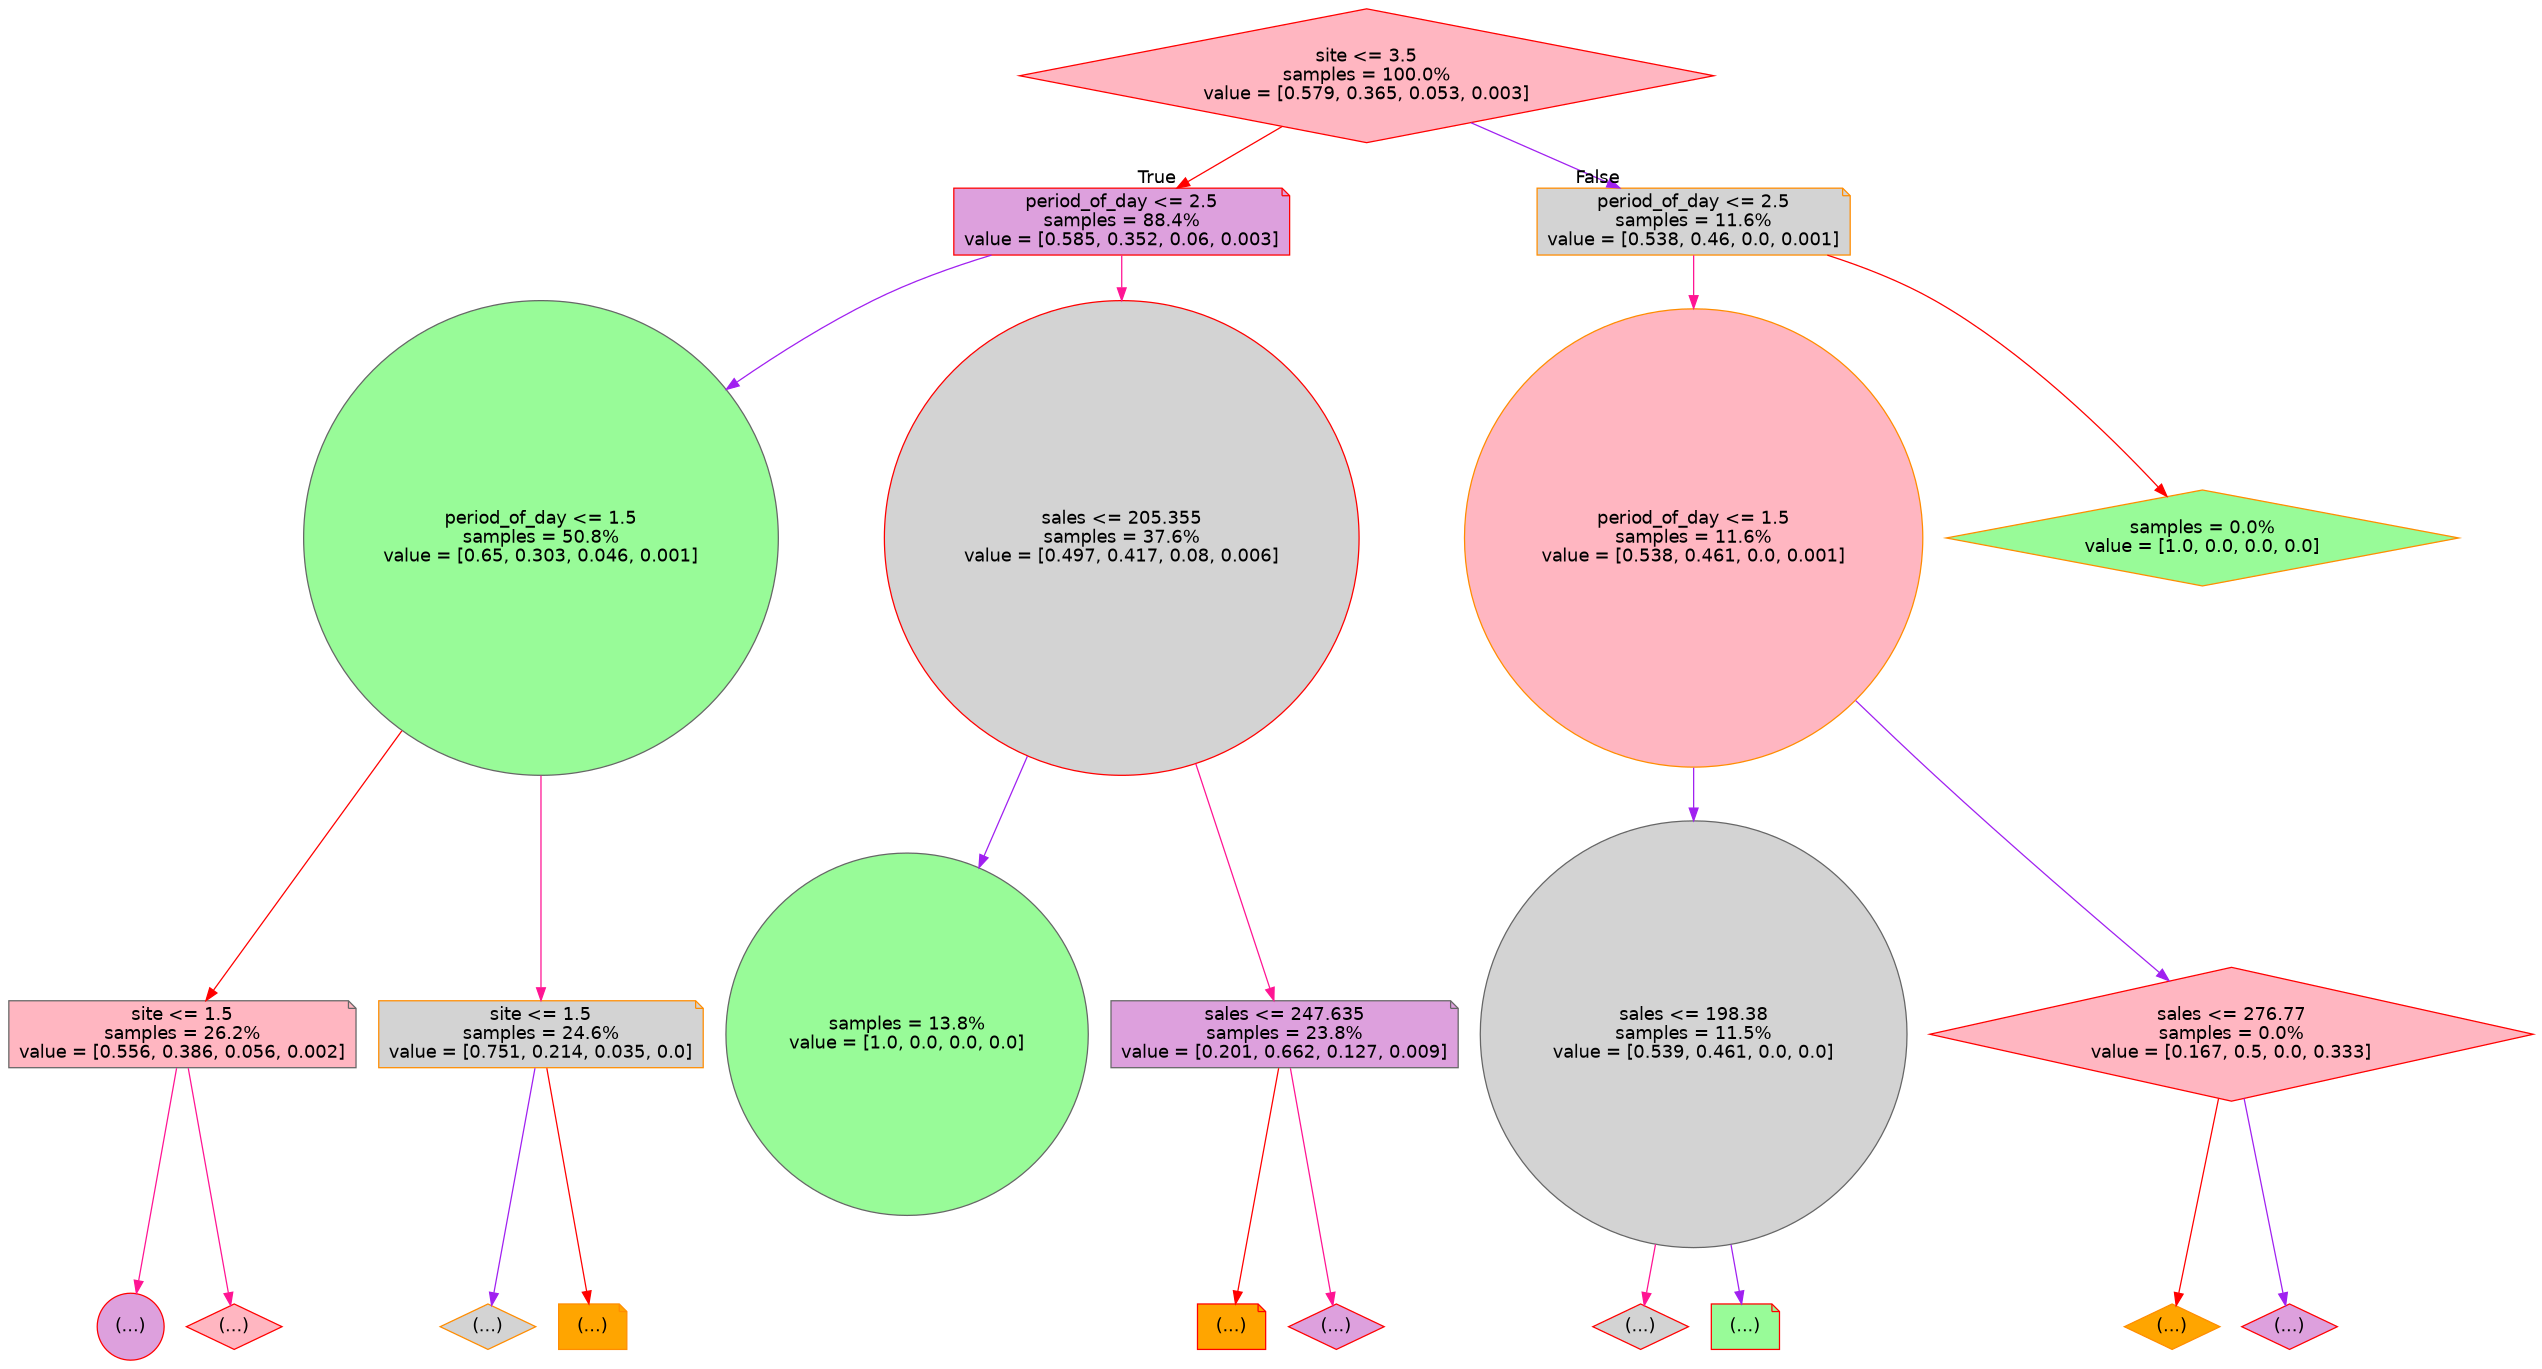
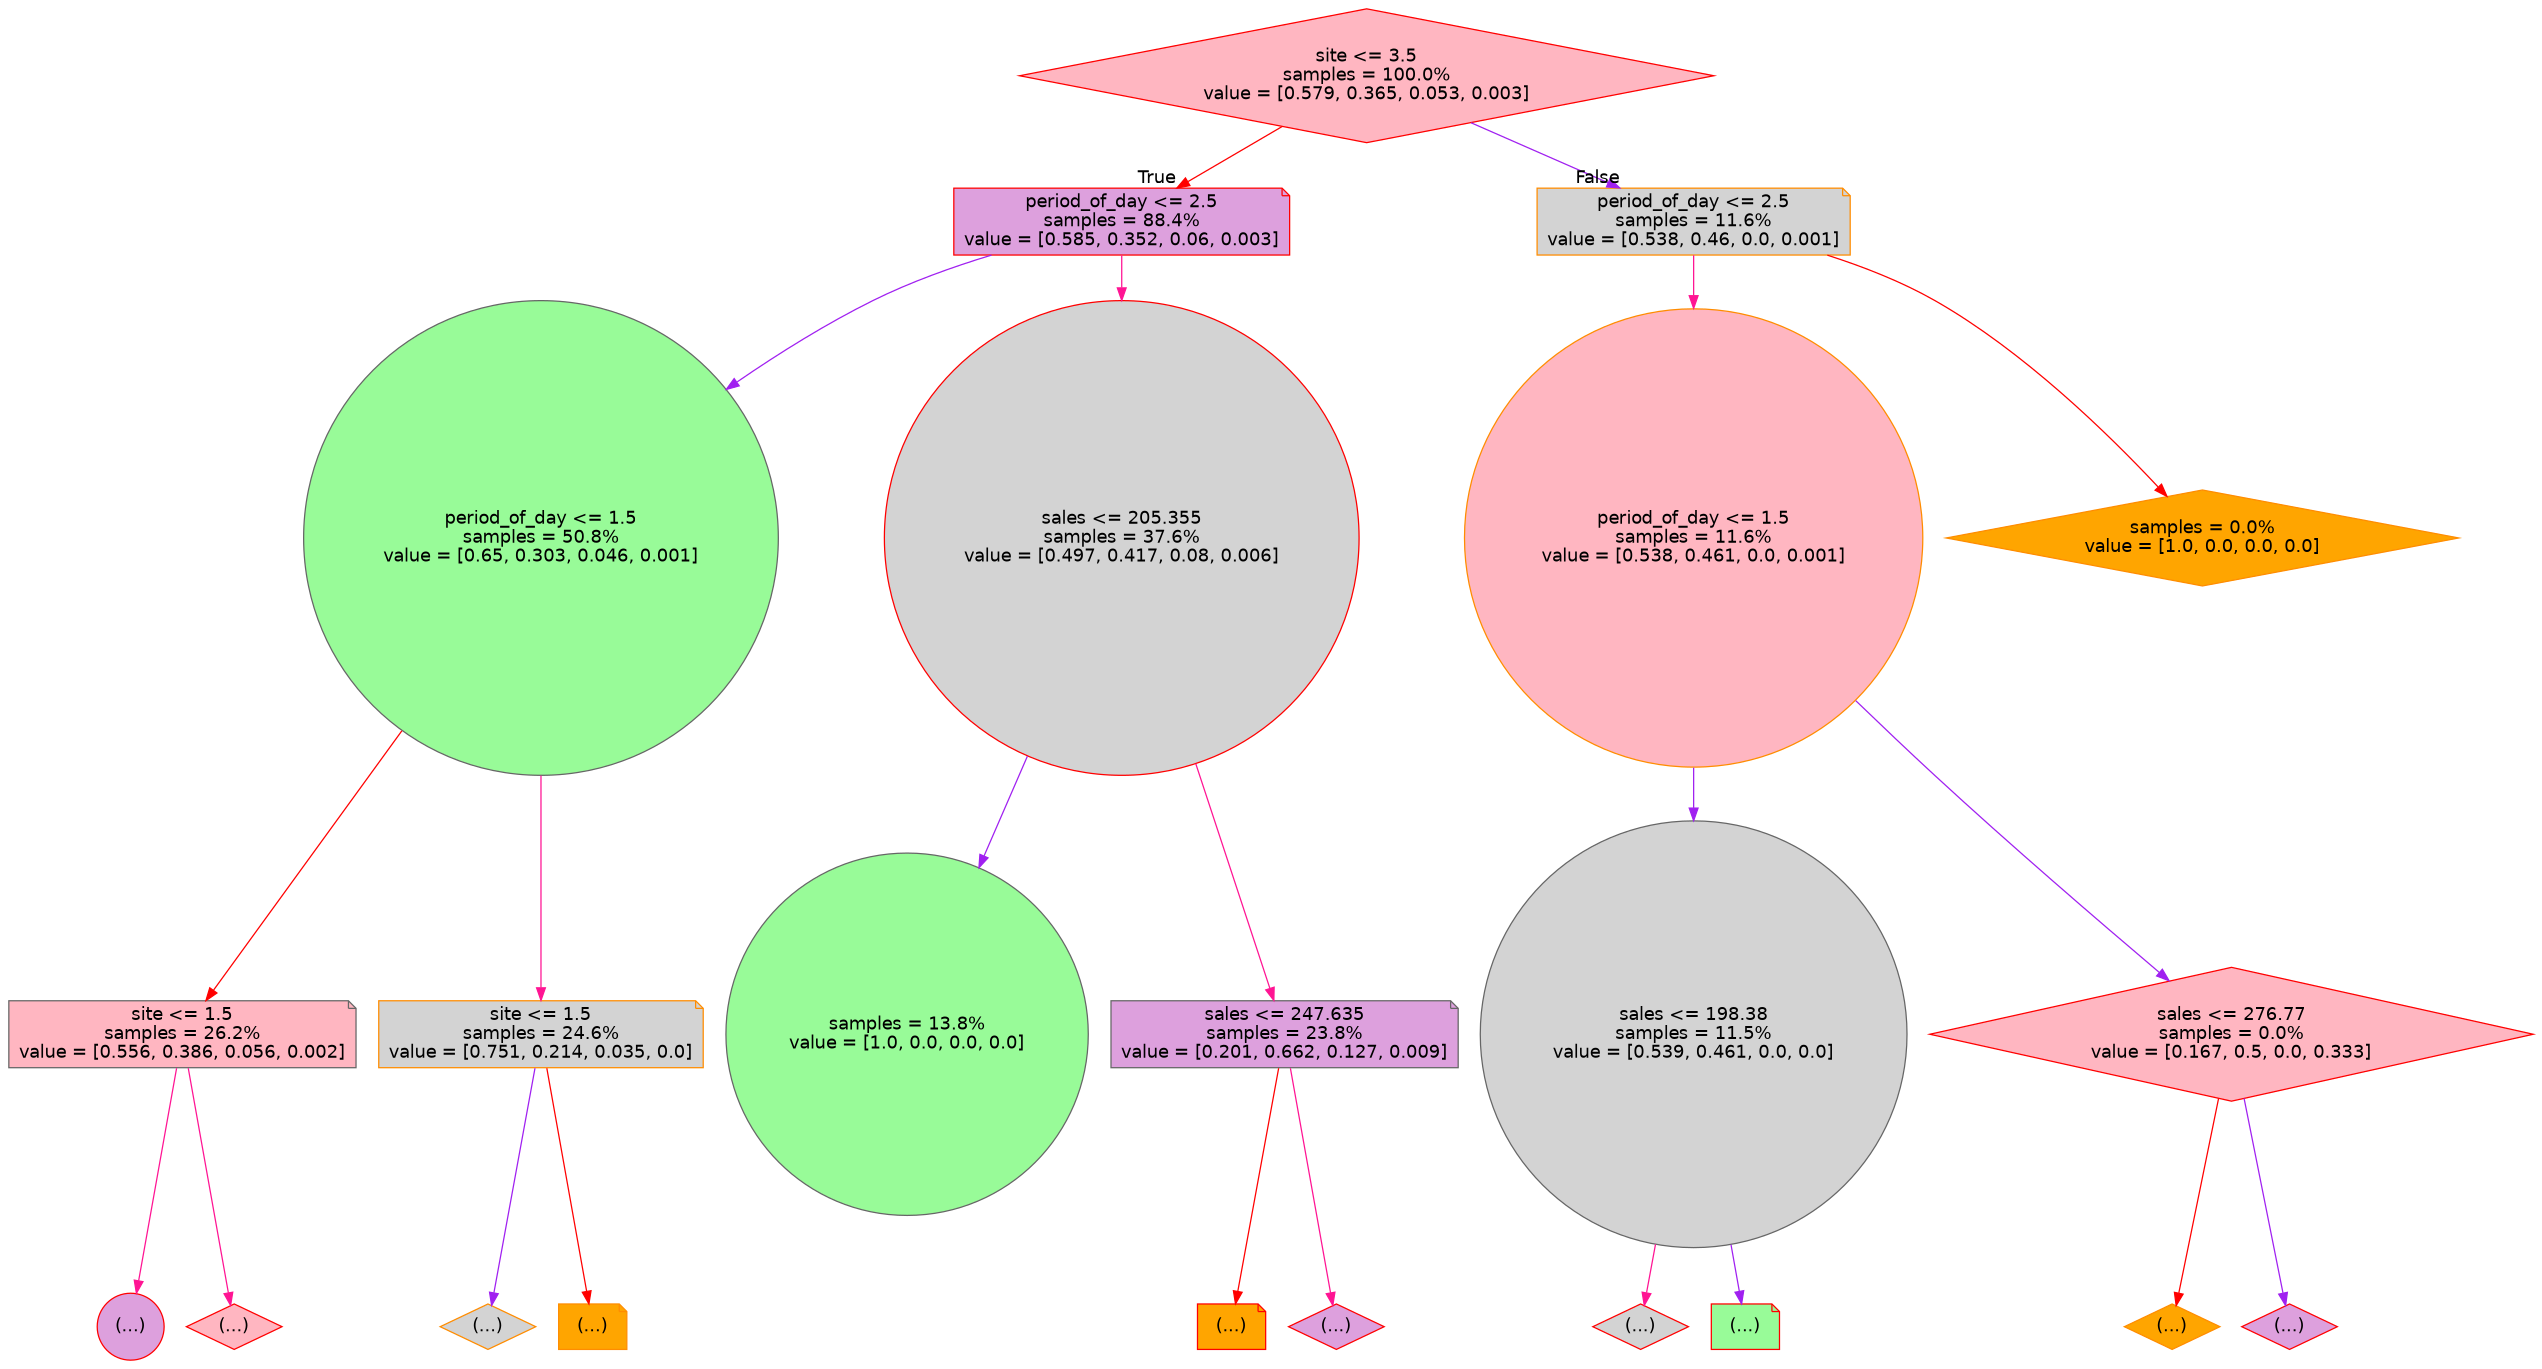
(2202, 538) -> (2202, 538)
